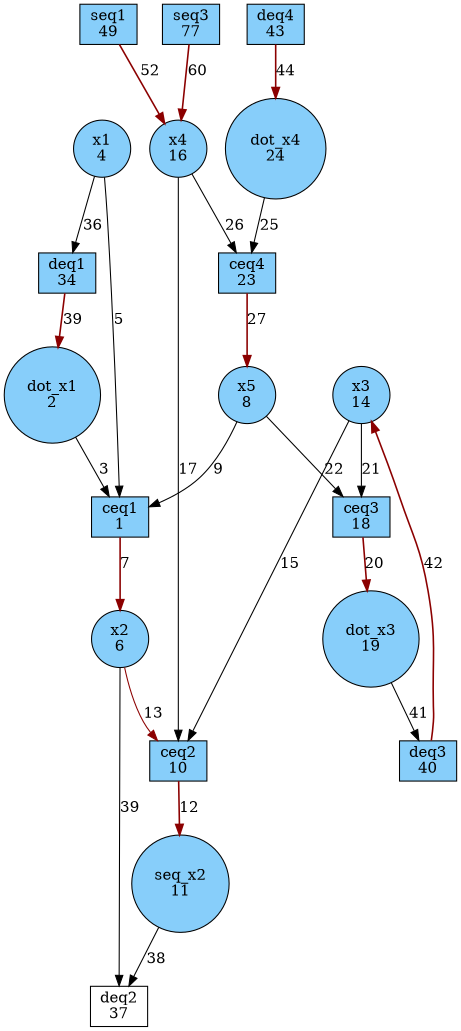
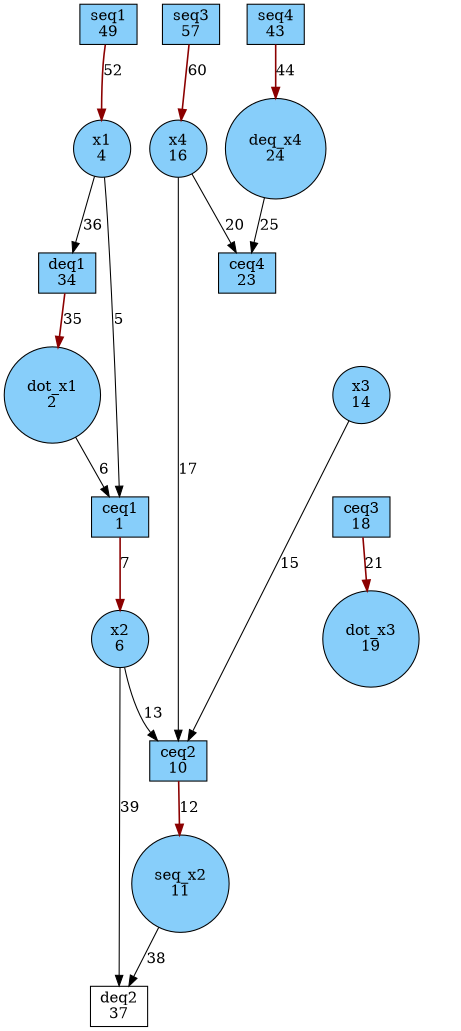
(191, 24) -> (191, 24)
(276, 24) -> (276, 24)
(139, 79) -> (102, 77)
(276, 149) -> (276, 149)
(235, 226) -> (235, 226)
(73, 320) -> (73, 320)
(247, 395) -> none
(361, 455) -> none
(104, 470) -> (104, 470)
(375, 564) -> (375, 564)
(134, 701) -> (134, 701)
(428, 761) -> none
